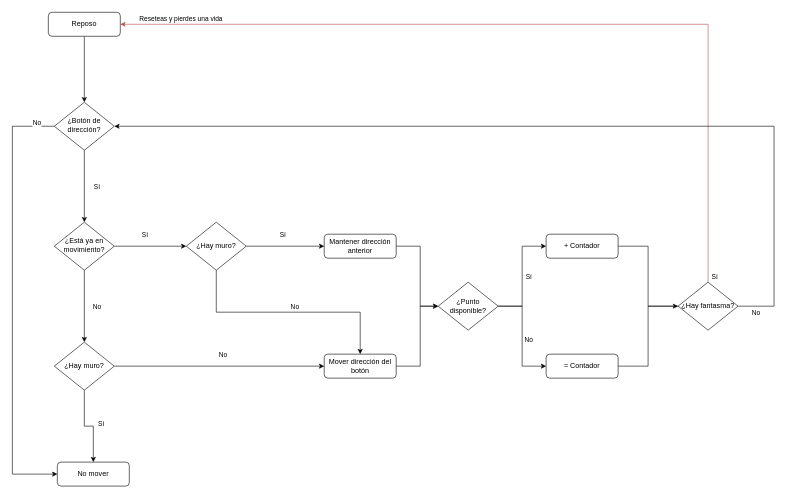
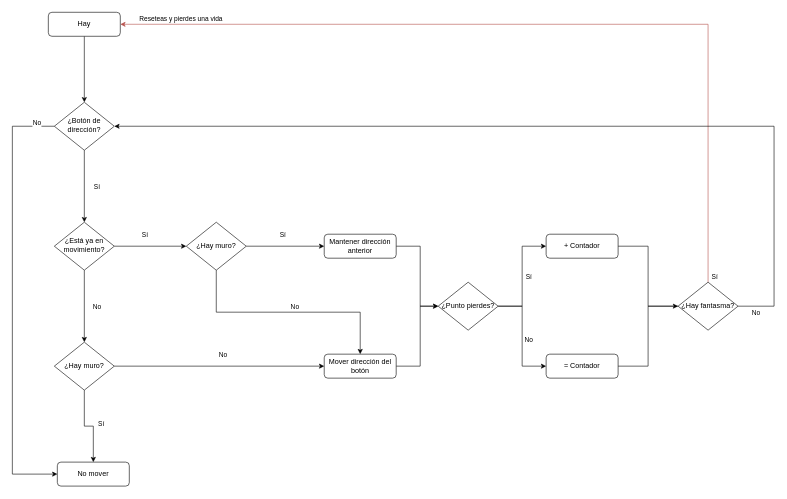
(84, 24) -> (84, 24)
(468, 306) -> (468, 306)
